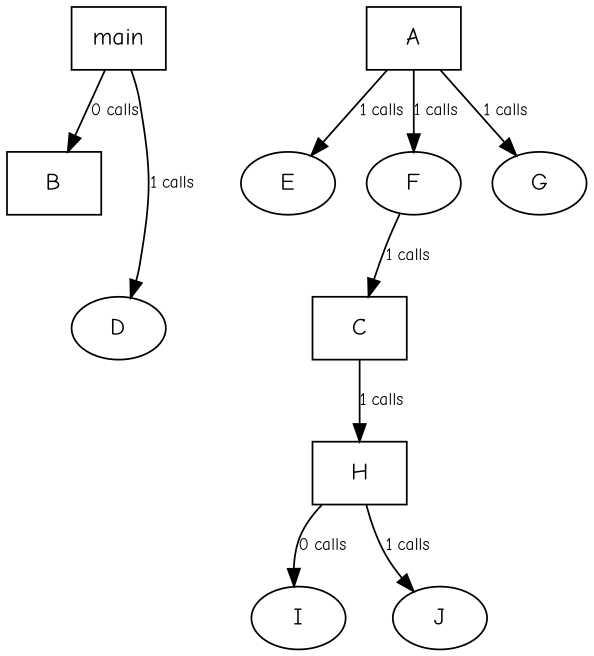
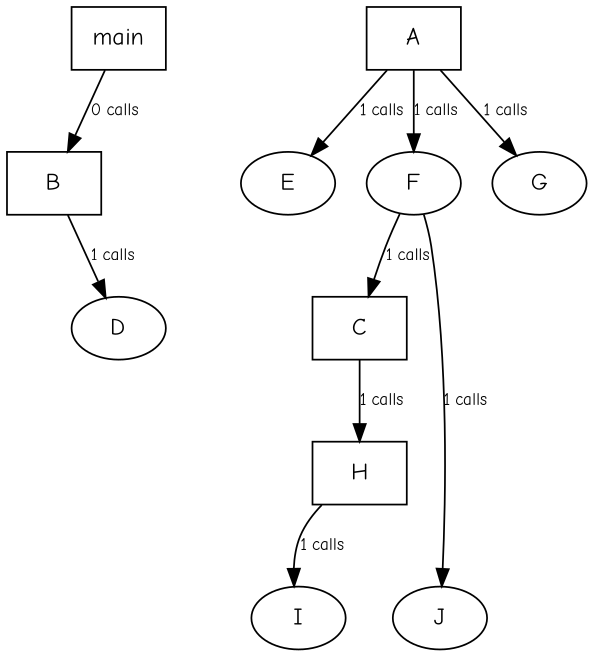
(148, 175) -> (83, 248)
(380, 544) -> (444, 391)
(323, 546) -> (323, 546)
